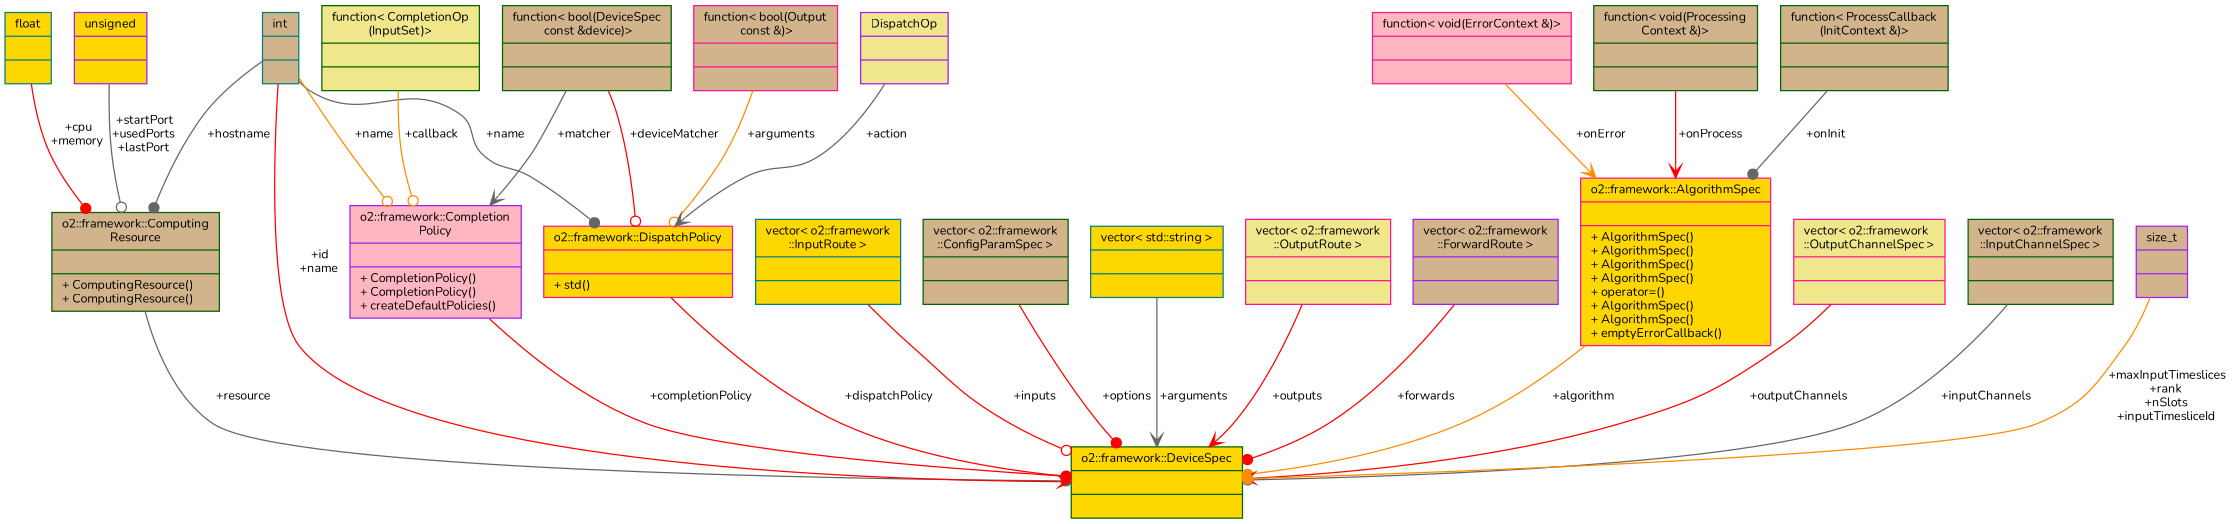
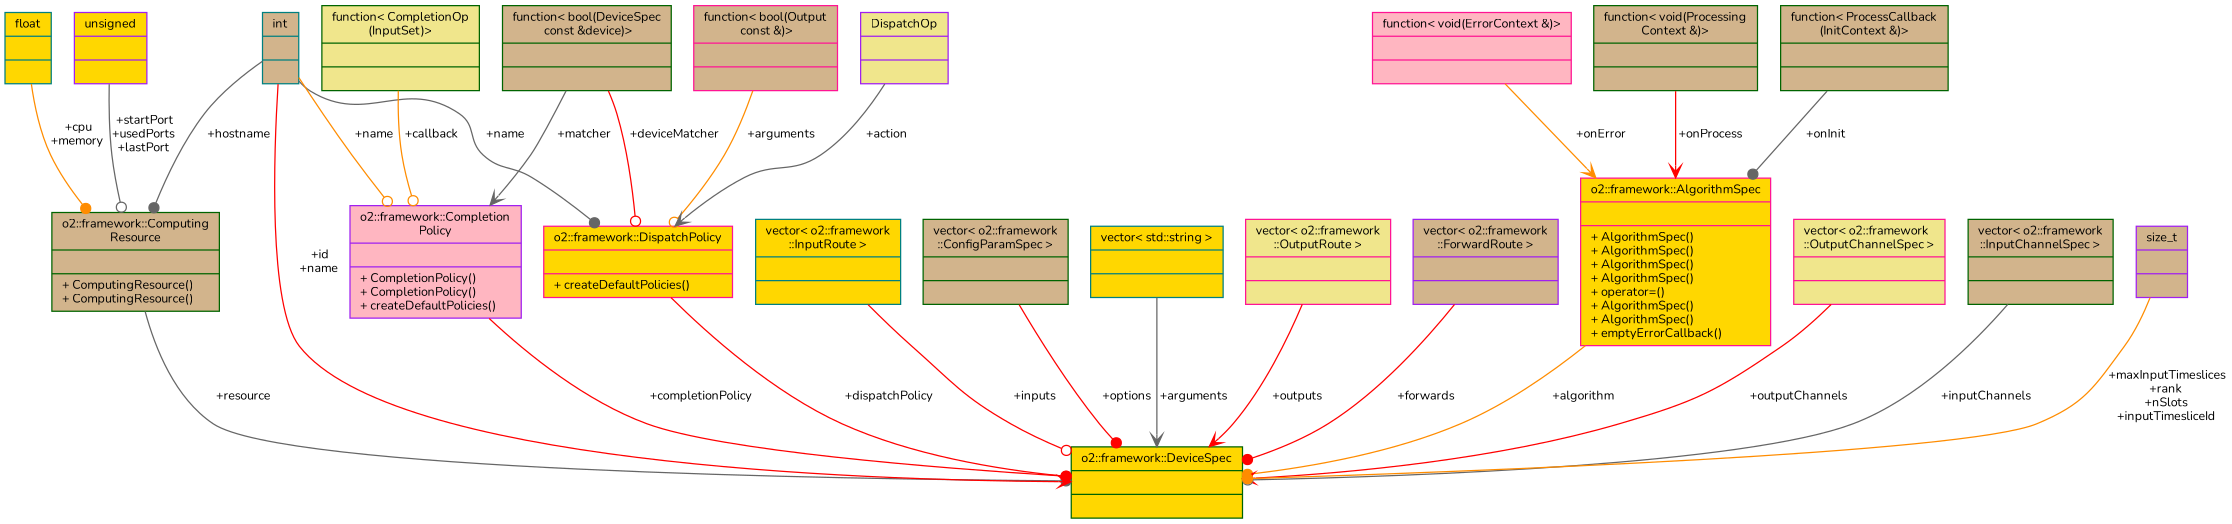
(48, 148) -> (48, 148)
(572, 285) -> (622, 285)
